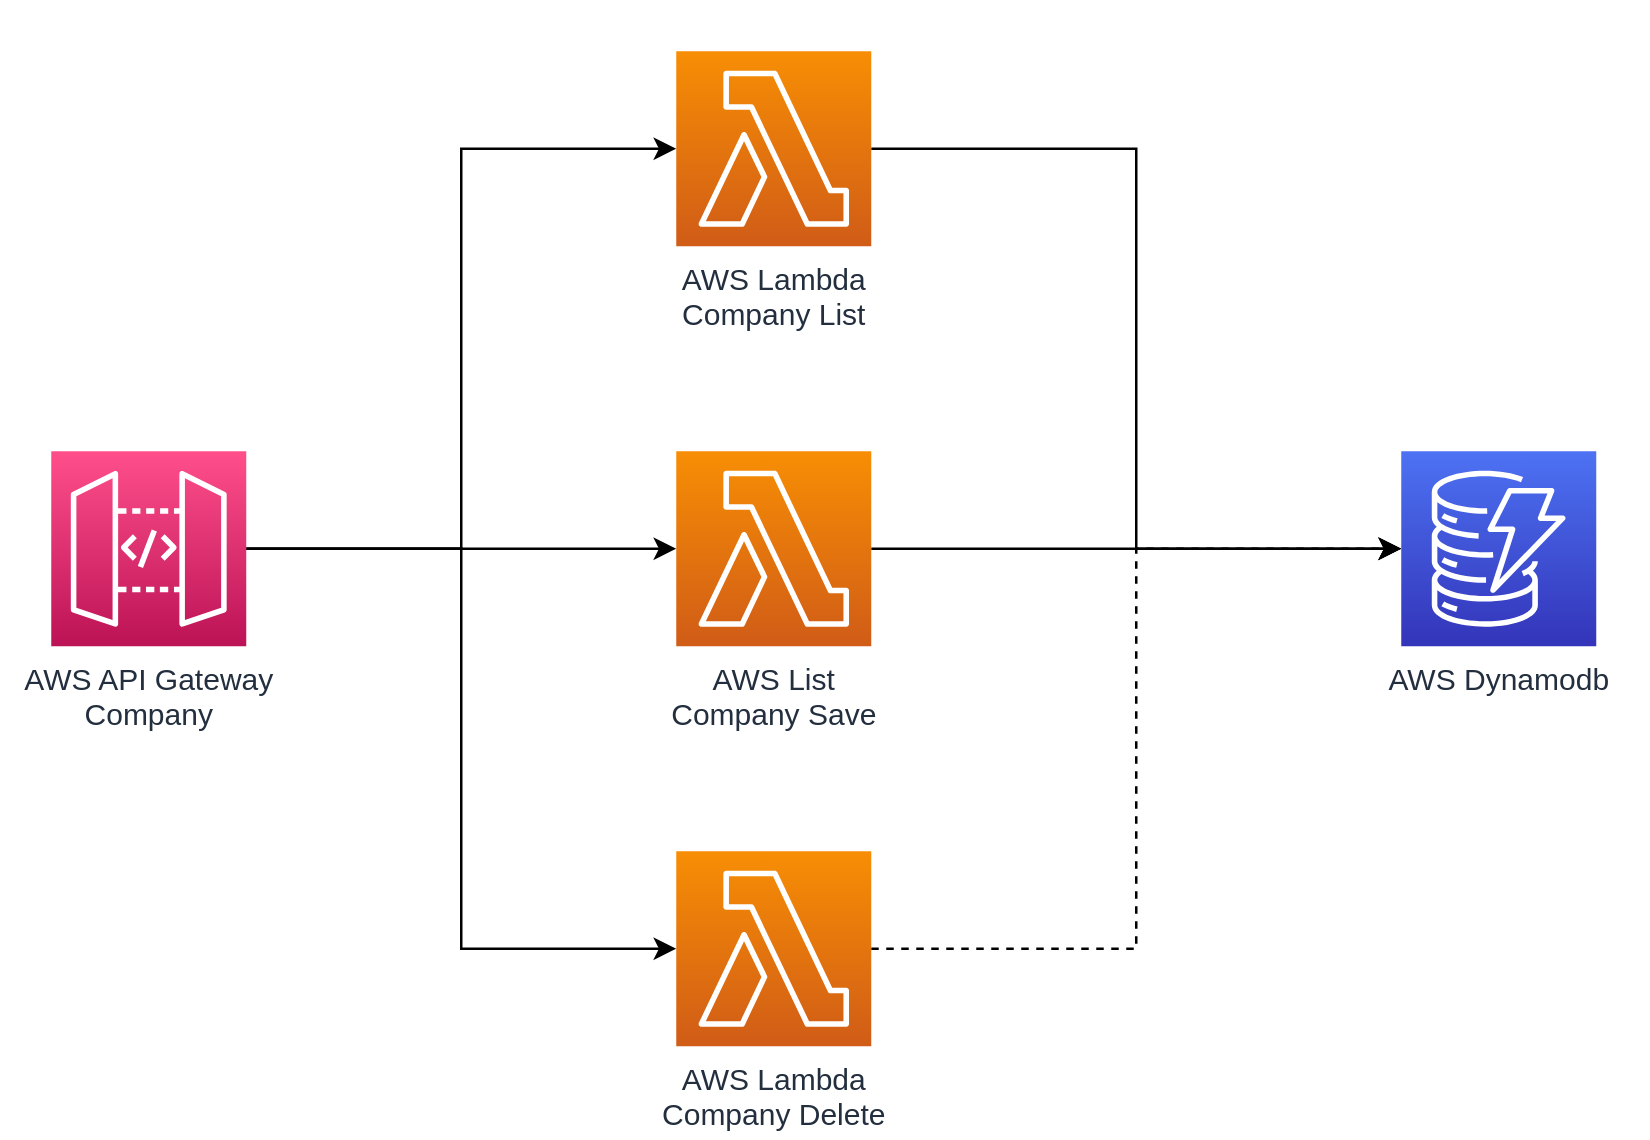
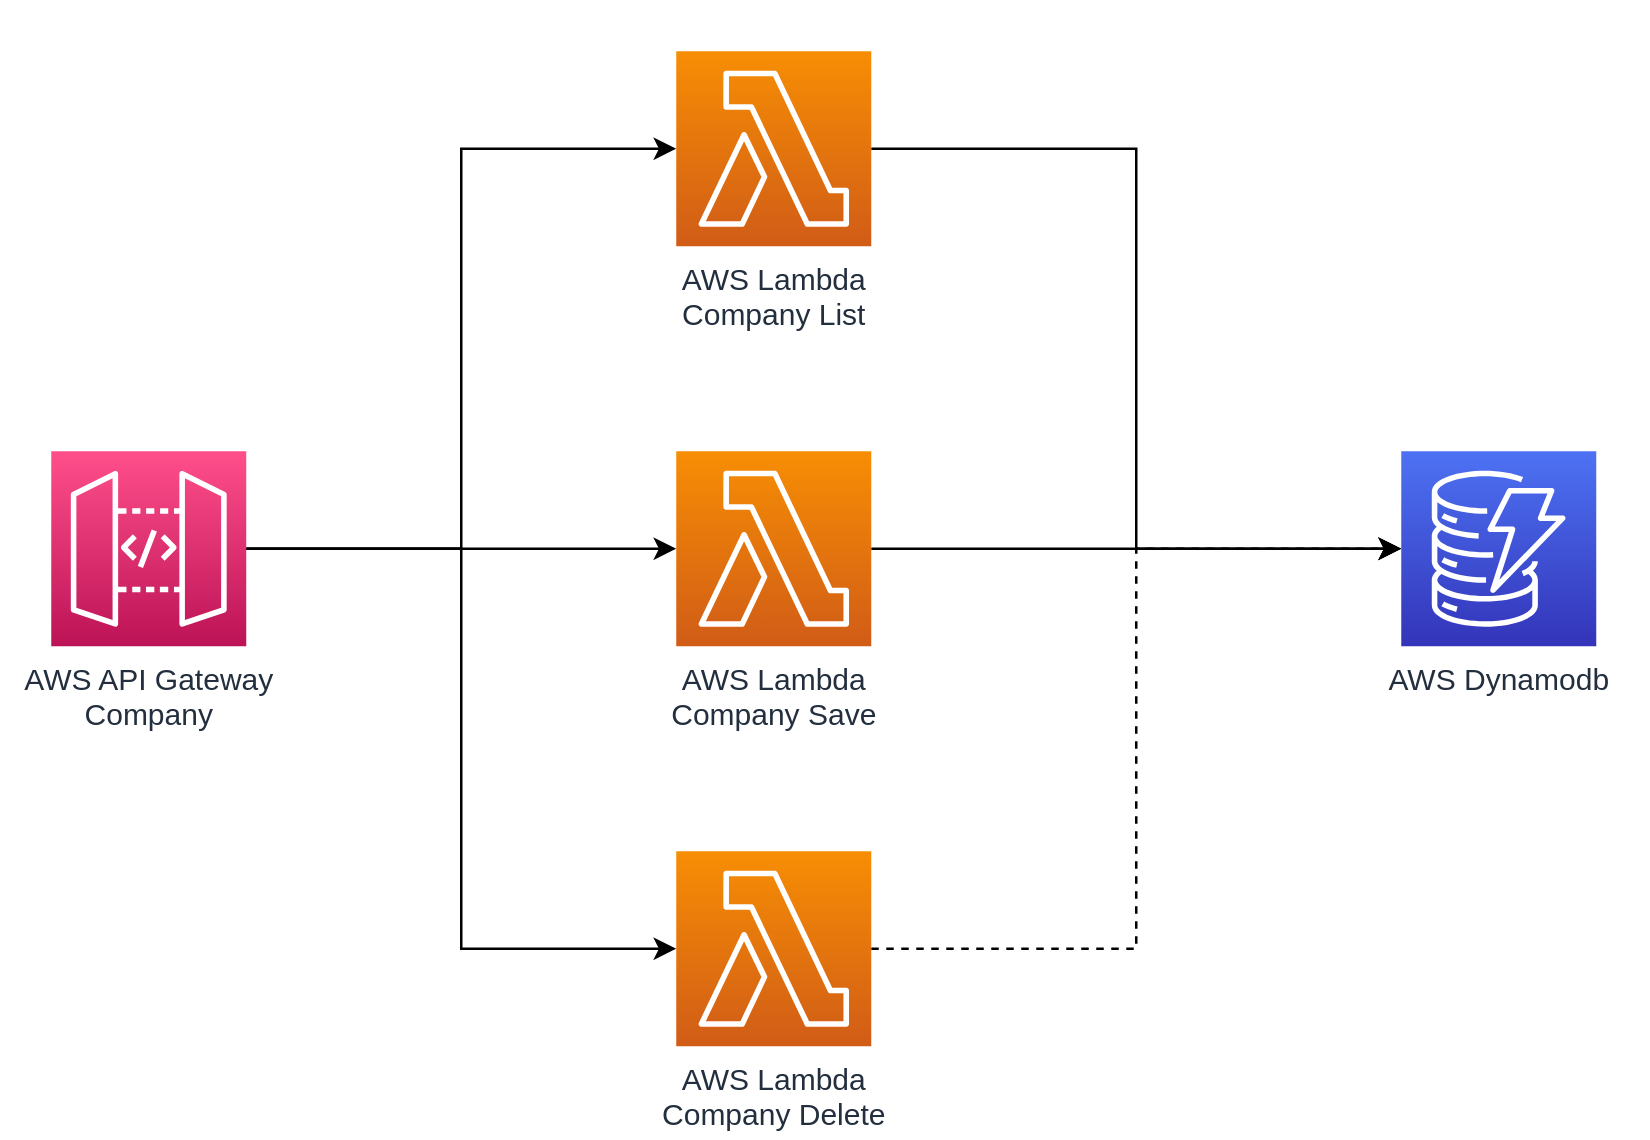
(775, 700) -> (775, 700)
